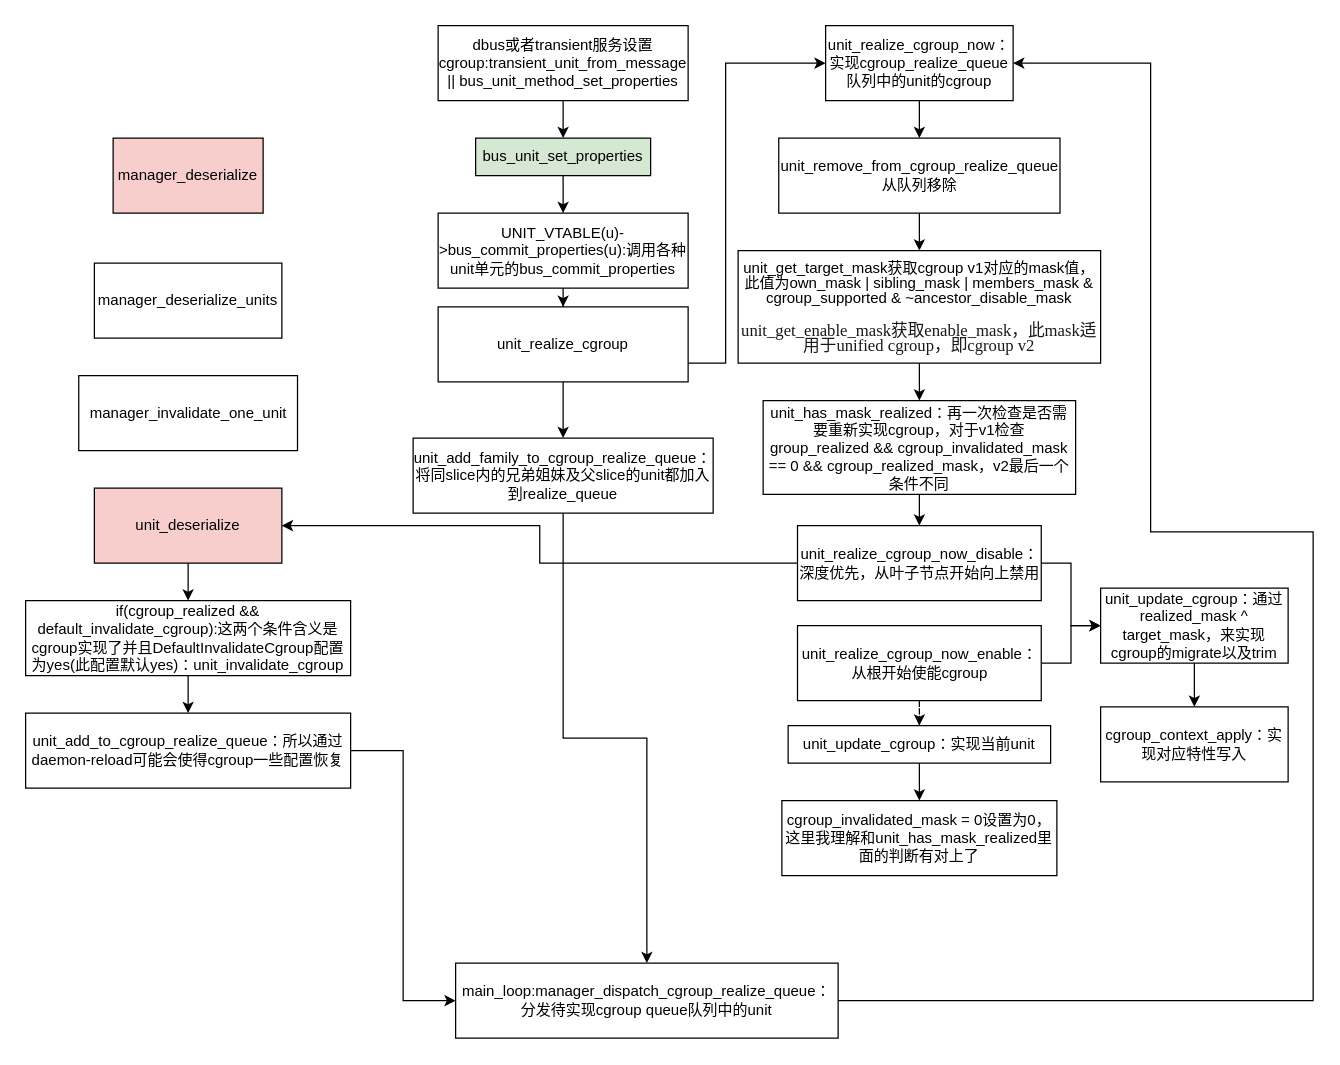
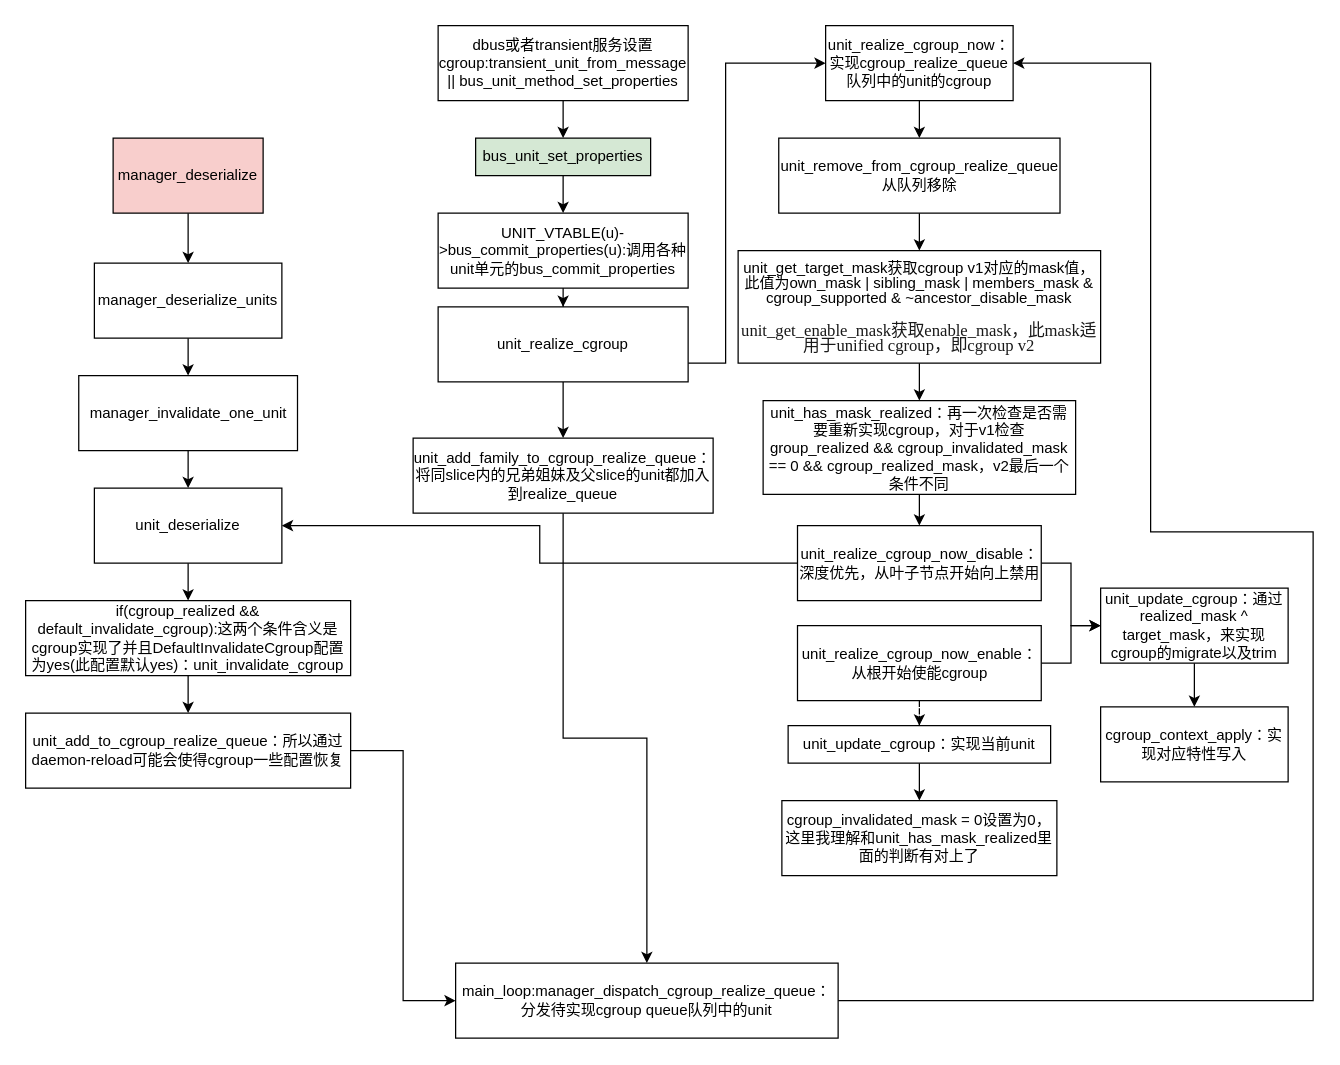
none -> (188, 234)
none -> (188, 361)
none -> (188, 474)
(188, 526) -> (188, 526)
